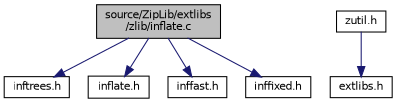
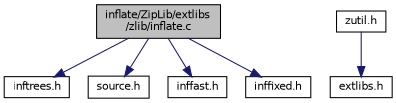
(159, 22) -> (159, 22)
(119, 87) -> (119, 87)
